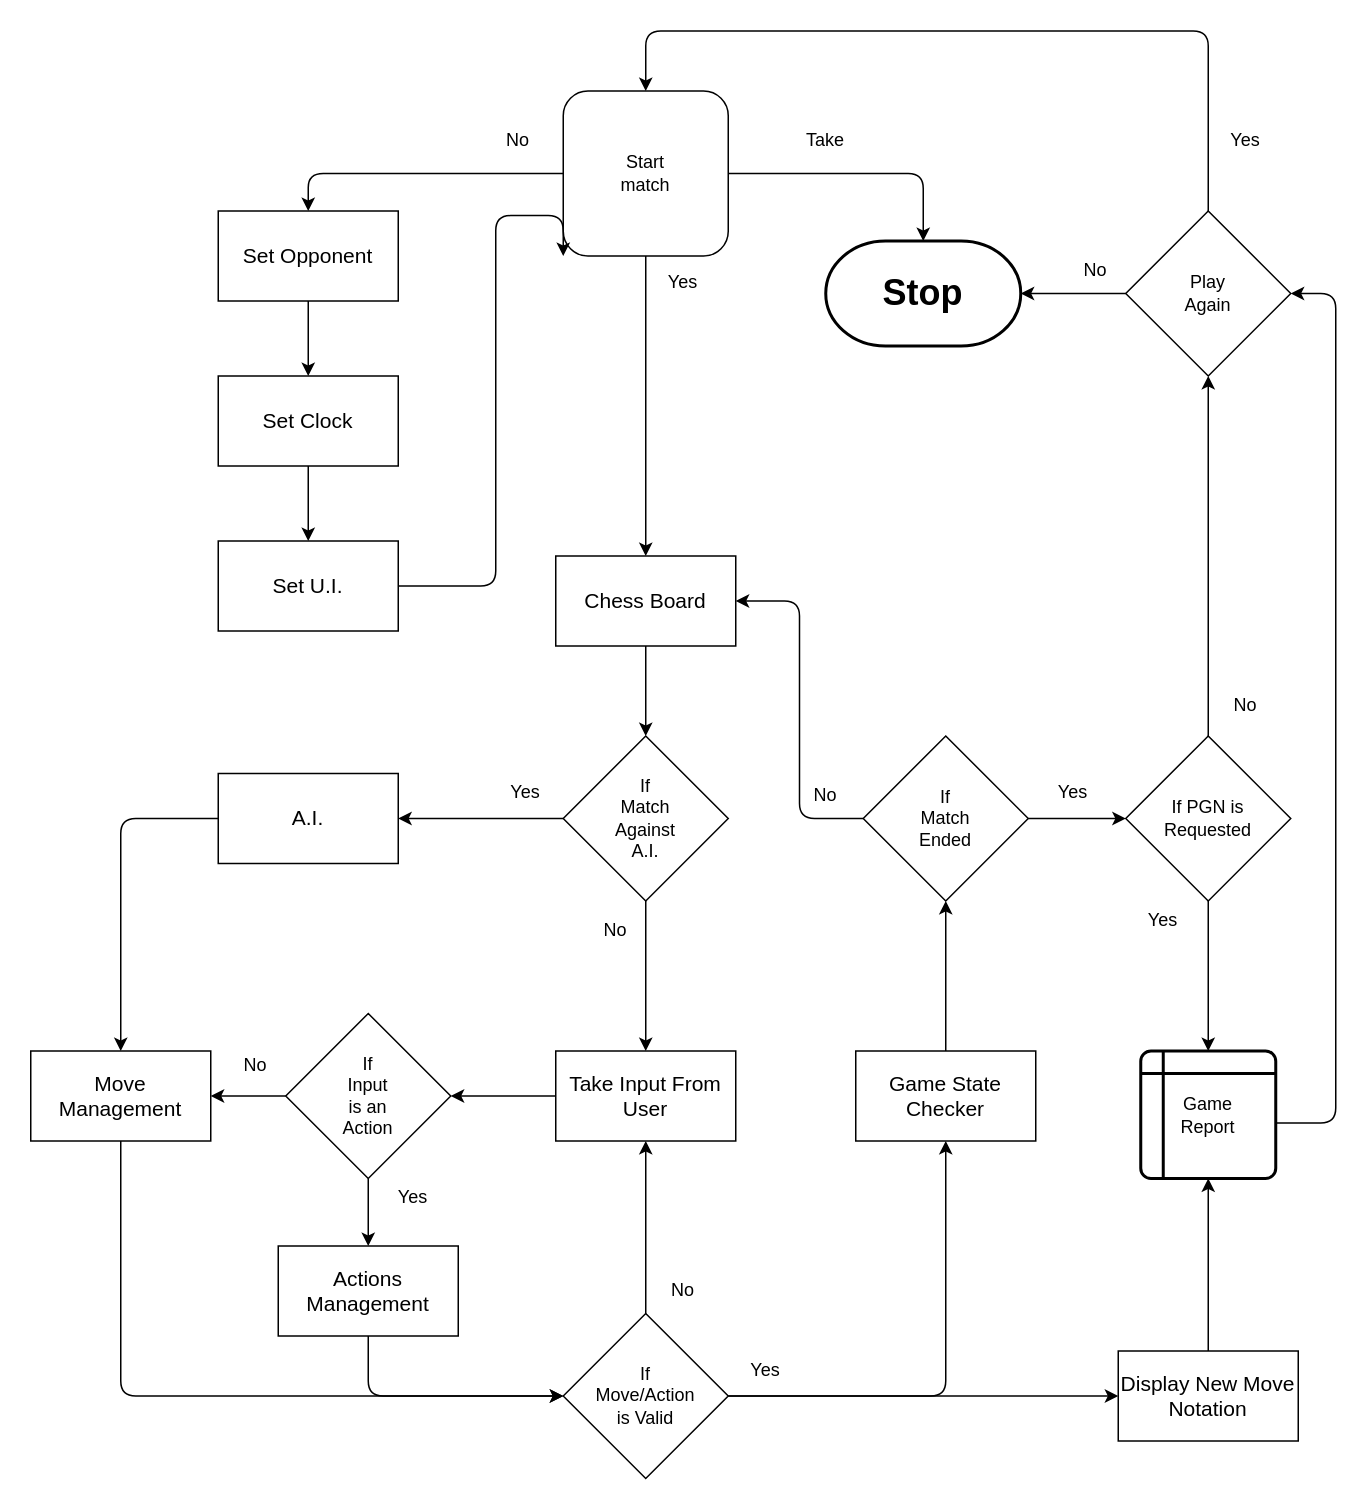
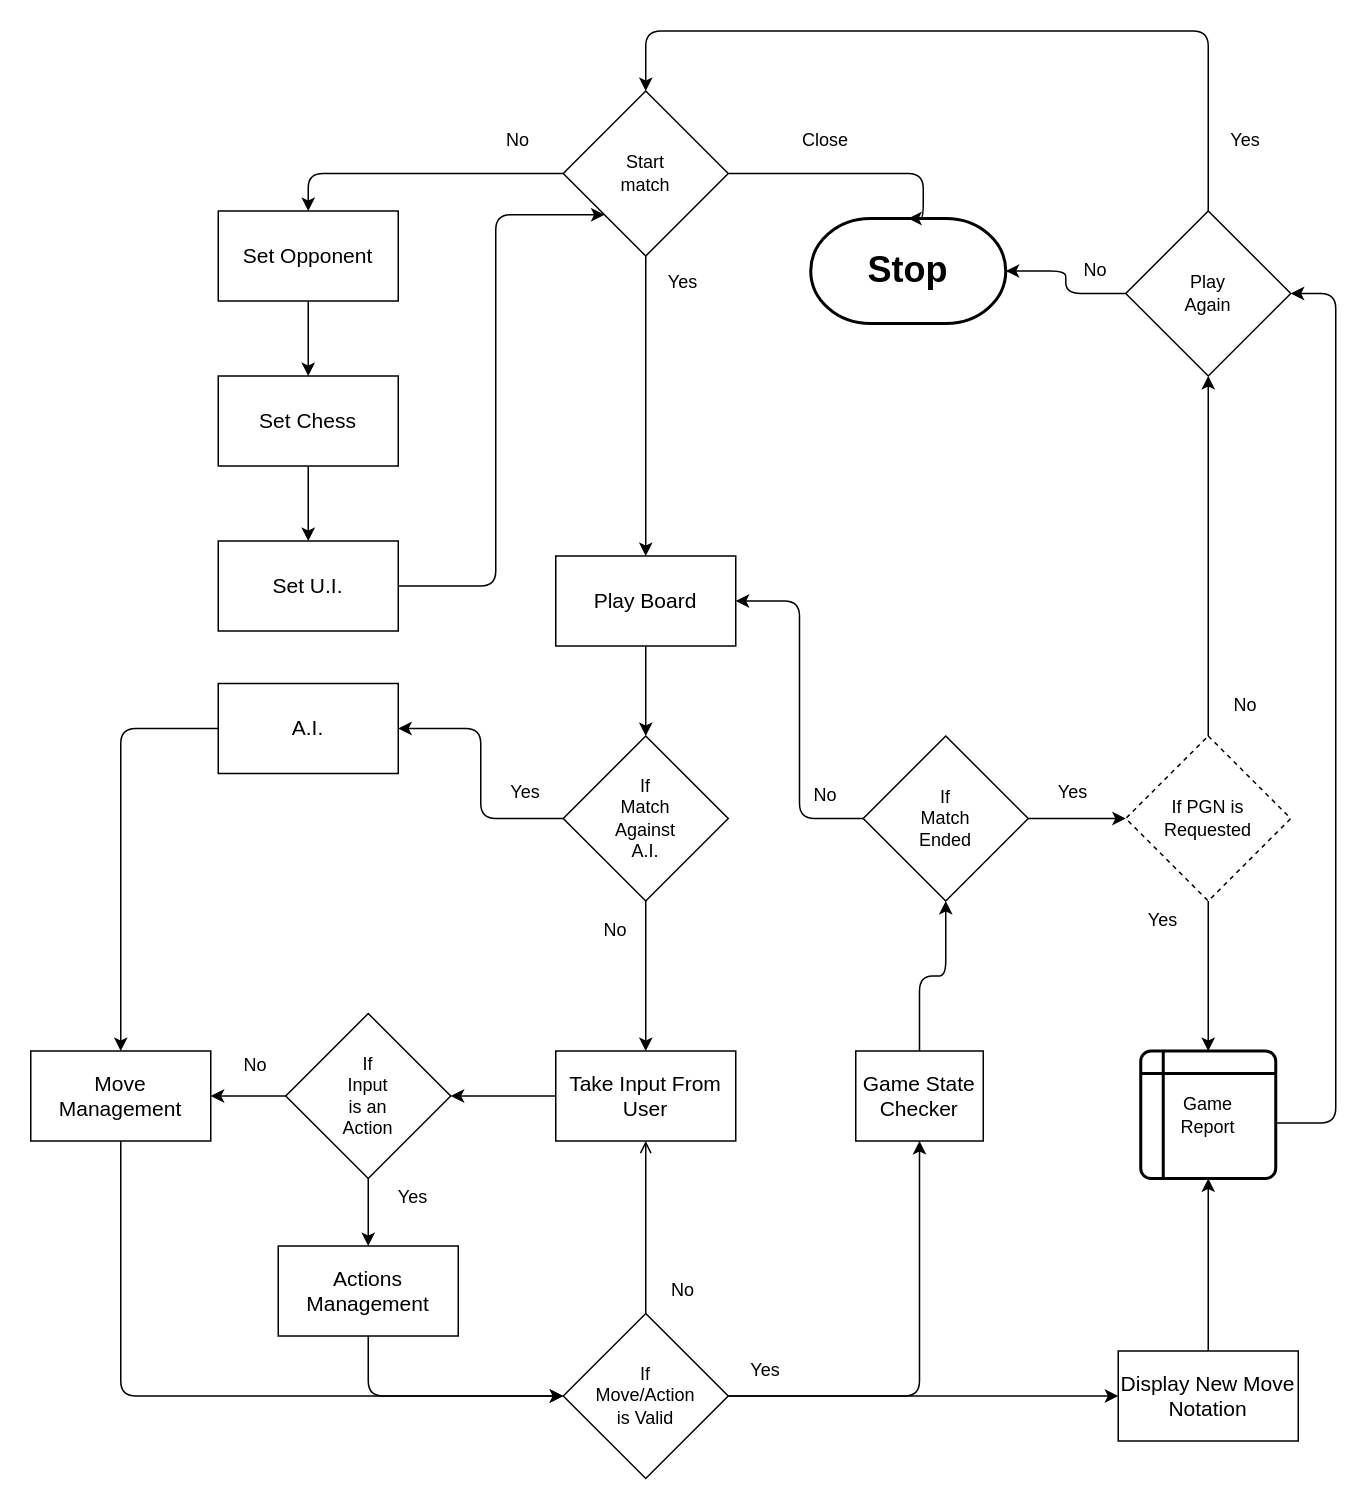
(826, 140) -> (826, 140)
(646, 173) -> (646, 173)
(923, 293) -> (908, 271)
(308, 421) -> (308, 421)
(646, 601) -> (646, 601)
(308, 818) -> (308, 728)
(1208, 818) -> (1208, 818)
(946, 1096) -> (920, 1096)
(646, 1152) -> (646, 1150)
